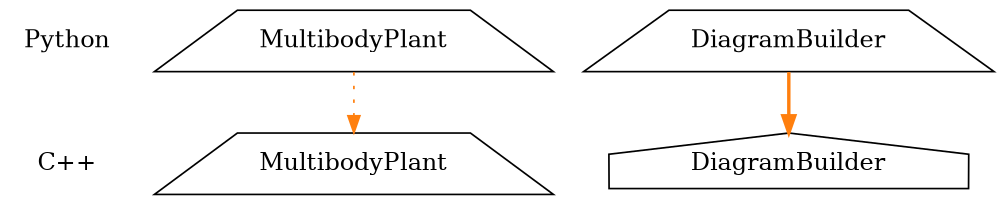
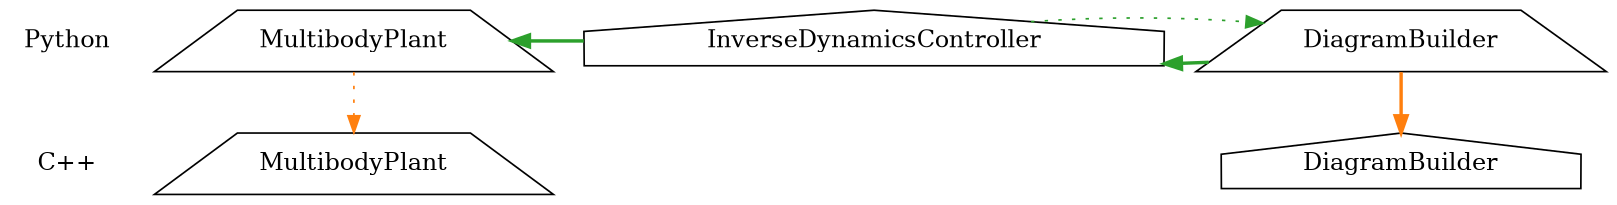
none -> (874, 41)
